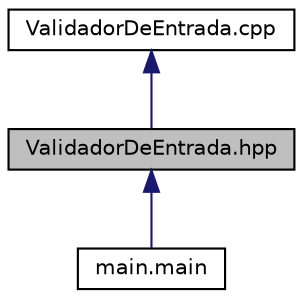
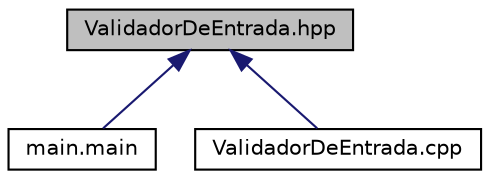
(151, 101) -> (282, 97)
